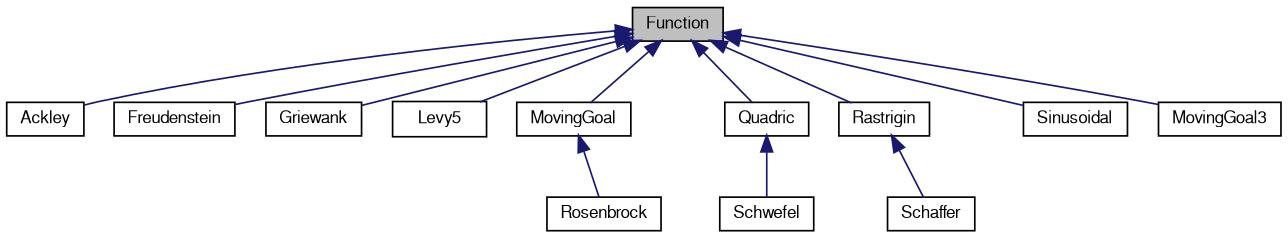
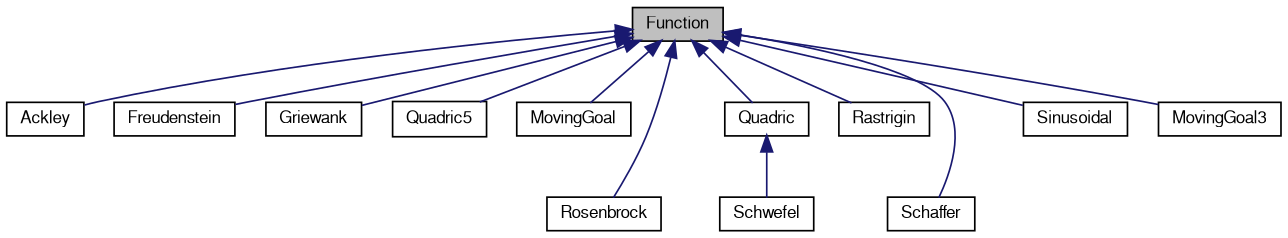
(440, 119) -> (440, 119)
(592, 174) -> (649, 130)
(911, 174) -> (943, 100)
